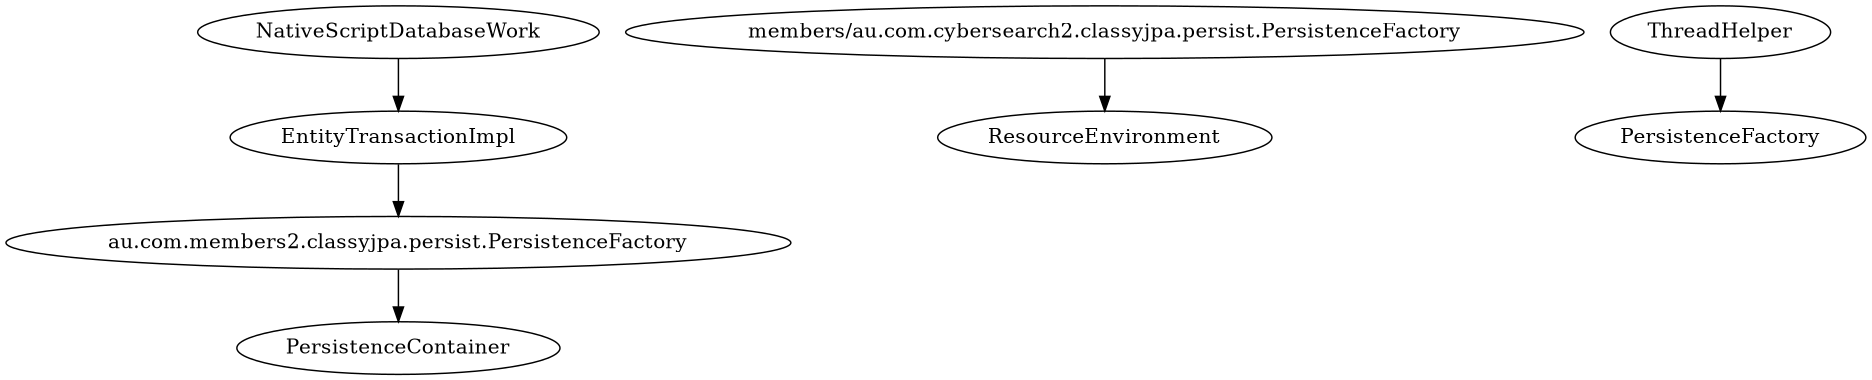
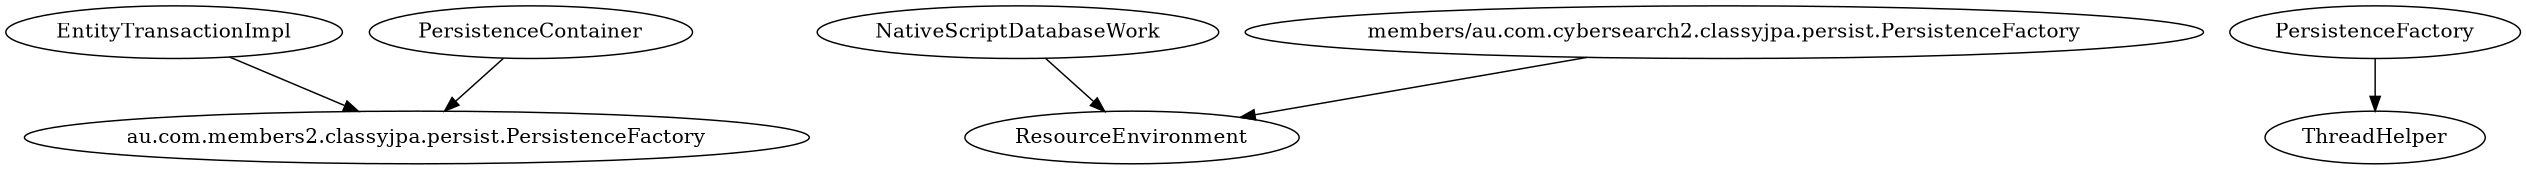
(398, 78) -> (1070, 80)
(1720, 78) -> (2375, 78)
(398, 288) -> (479, 80)
